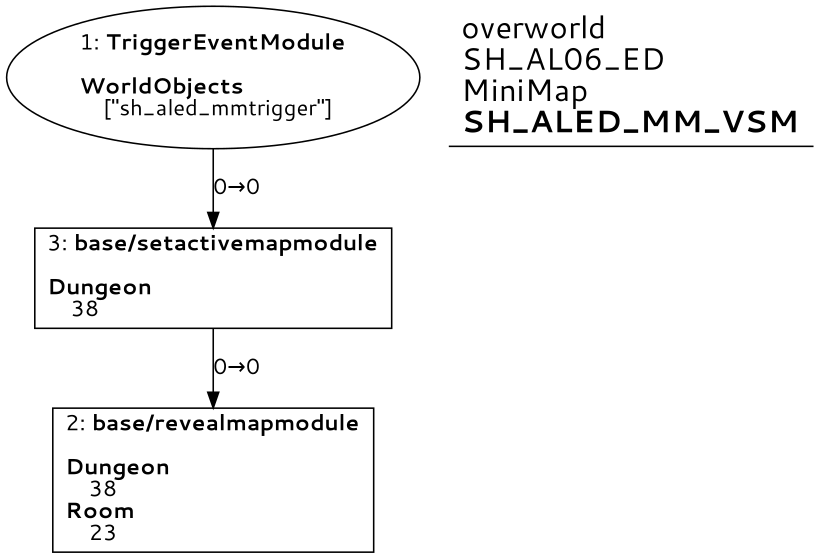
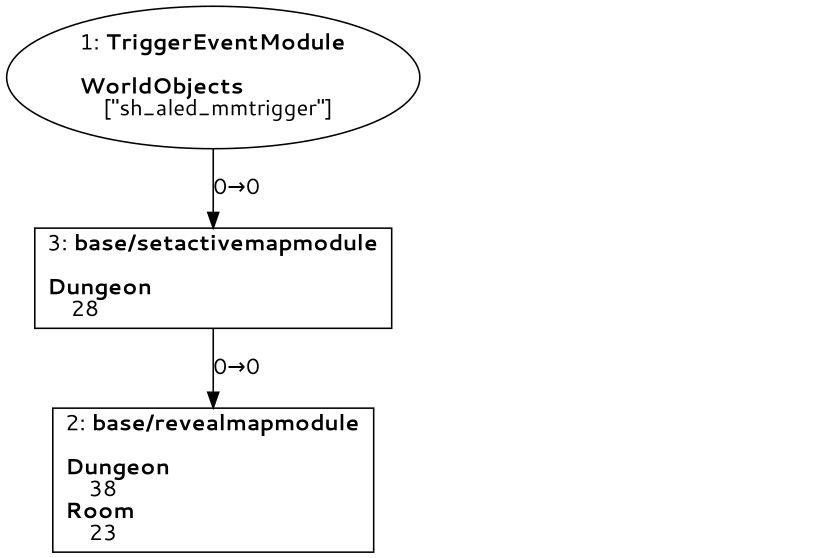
(631, 77) -> none
(74, 310) -> (74, 310)
